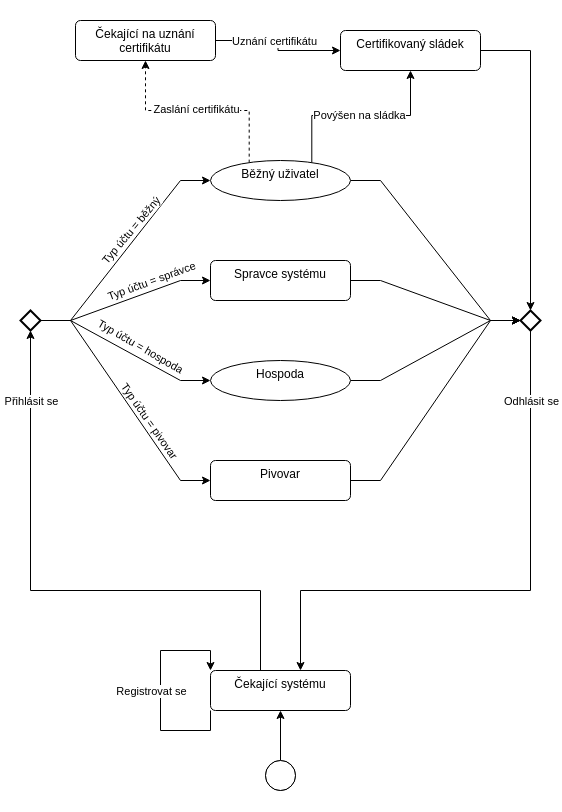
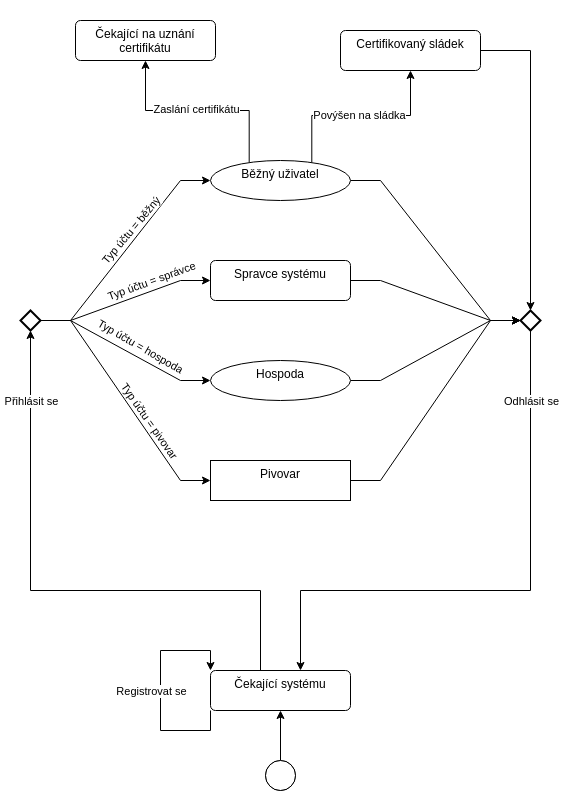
(278, 43) -> none
(249, 131) -> (249, 131)
(281, 481) -> (281, 481)
